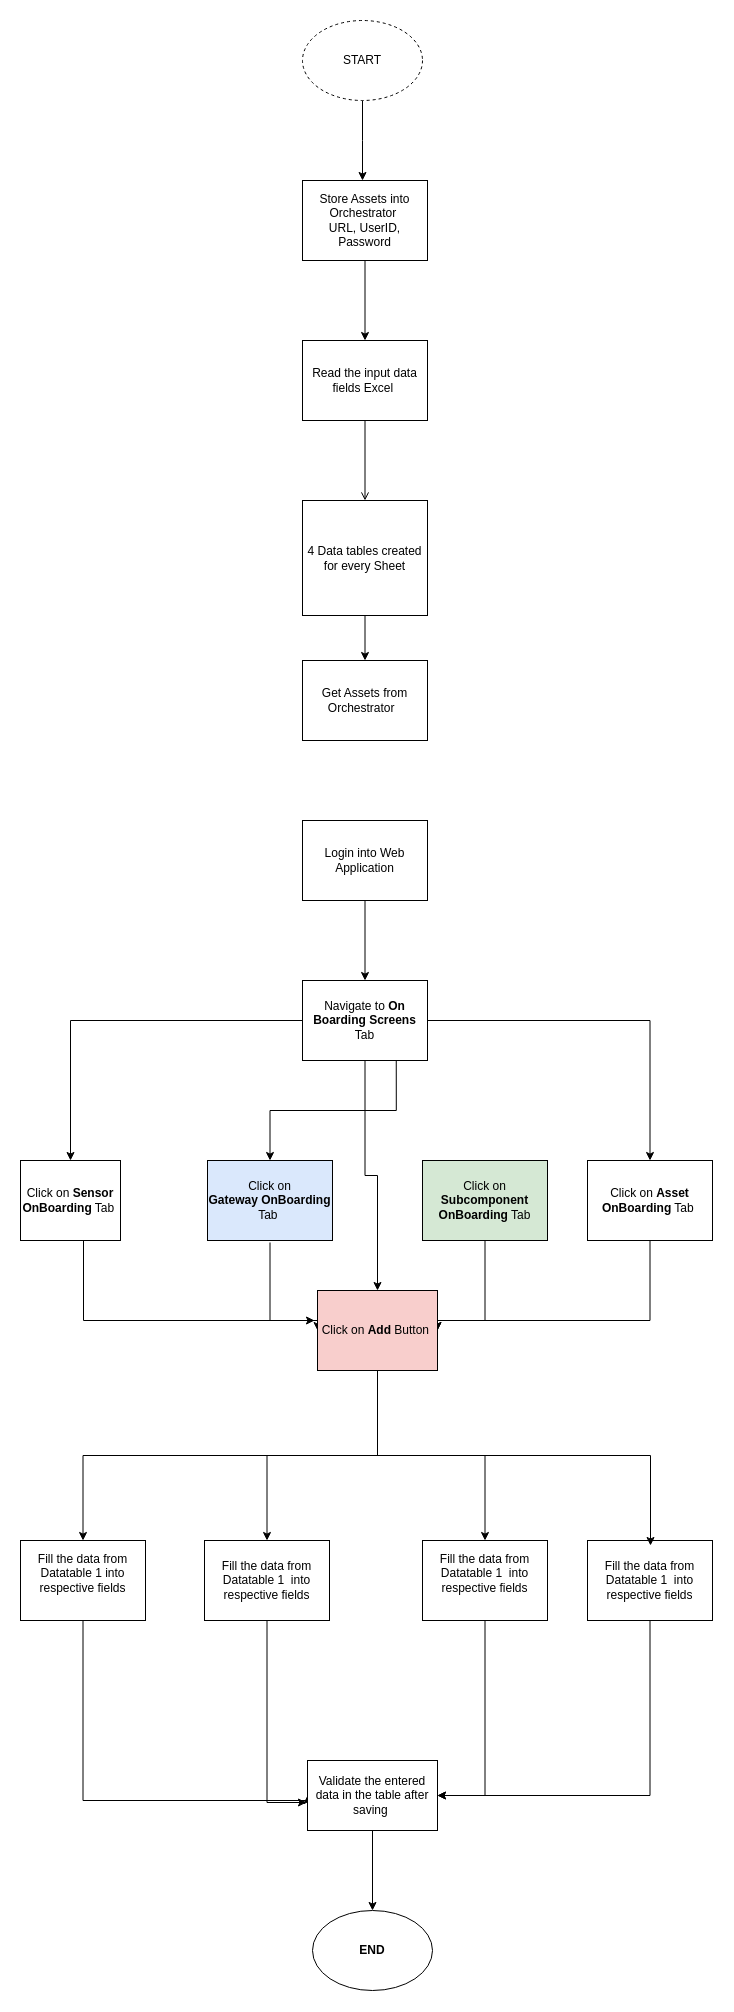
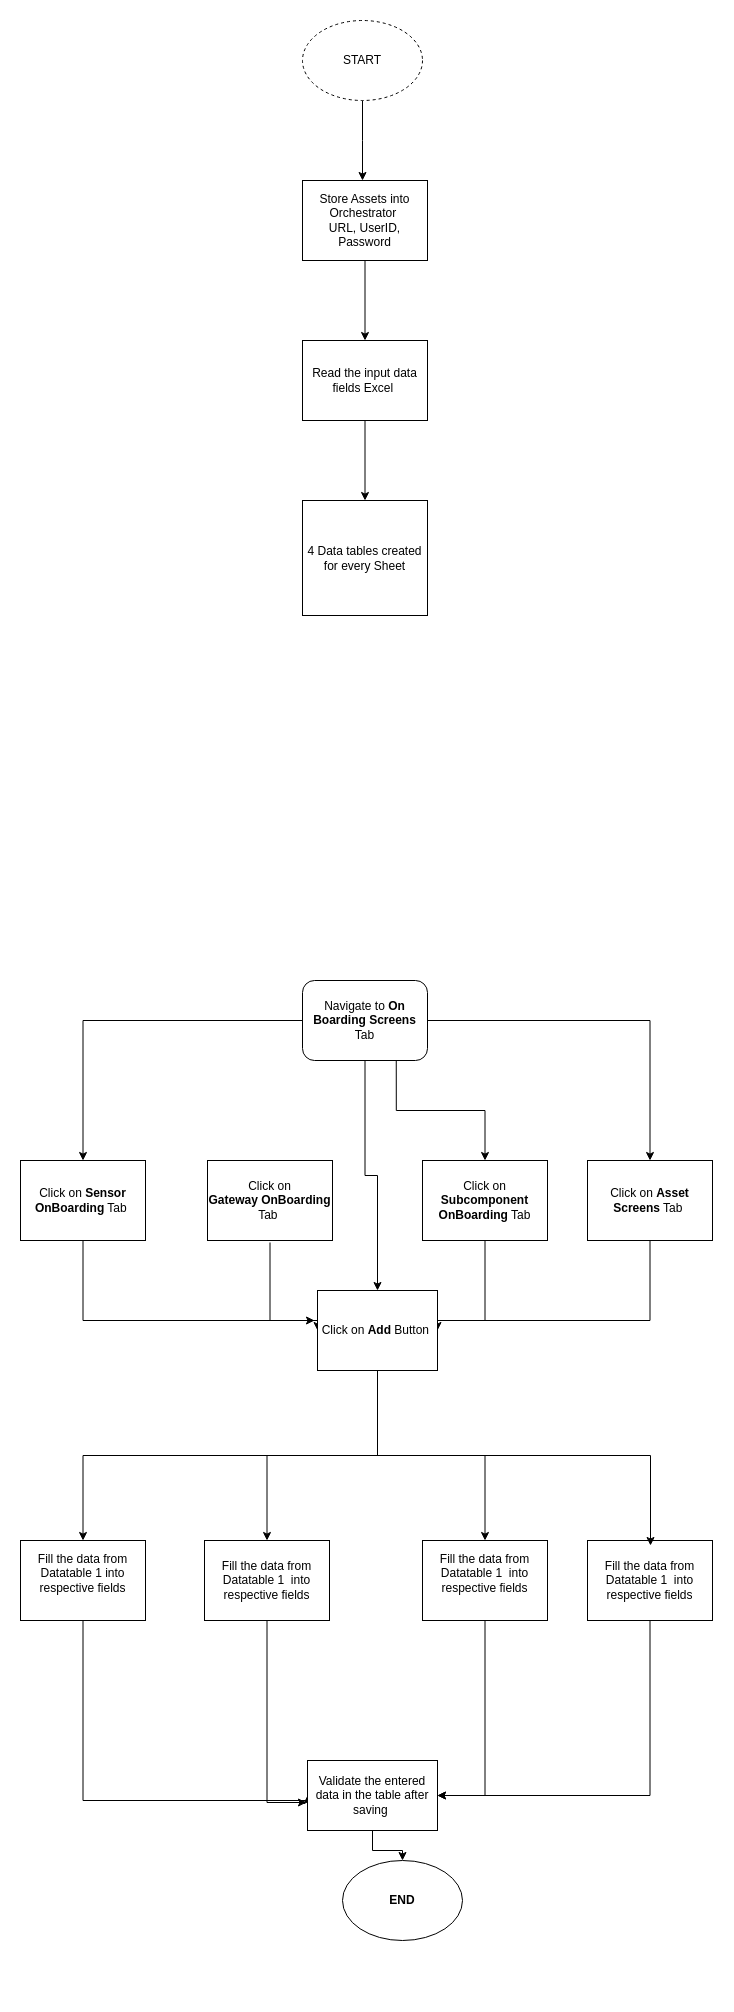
(365, 493) -> (365, 492)
(365, 635) -> none
(365, 701) -> none
(365, 861) -> none
(365, 937) -> none
(365, 1021) -> (365, 1021)
(313, 1111) -> (461, 1111)
(71, 1201) -> (83, 1201)
(270, 1201) -> (270, 1201)
(485, 1201) -> (485, 1201)
(650, 1201) -> (650, 1201)
(485, 1241) -> (438, 1328)
(378, 1331) -> (378, 1331)
(373, 1951) -> (403, 1901)
